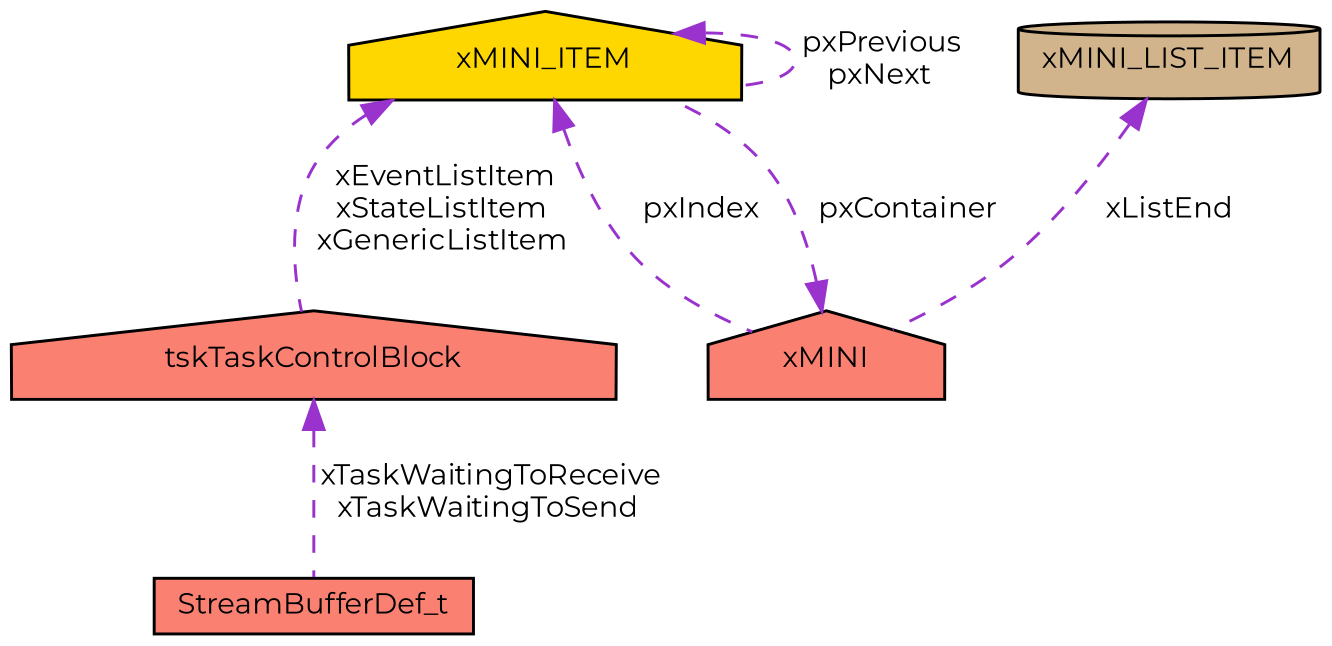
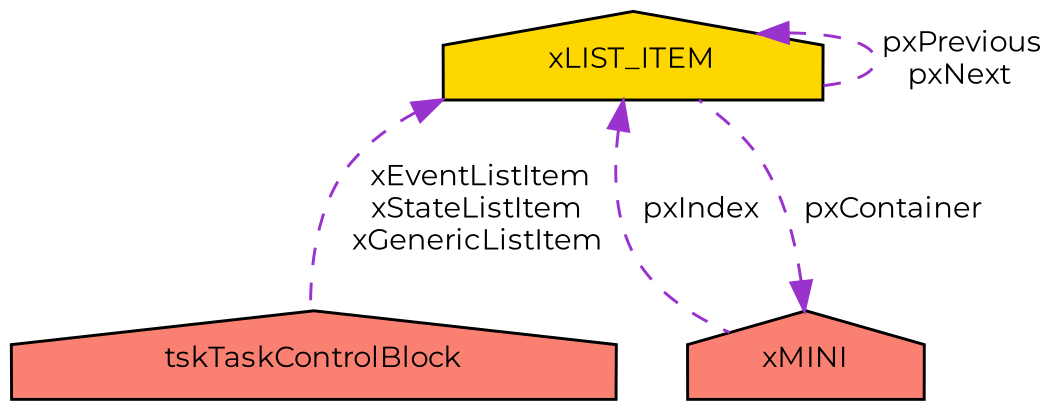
(545, 60) -> (633, 60)
(1169, 60) -> none
(314, 606) -> none
